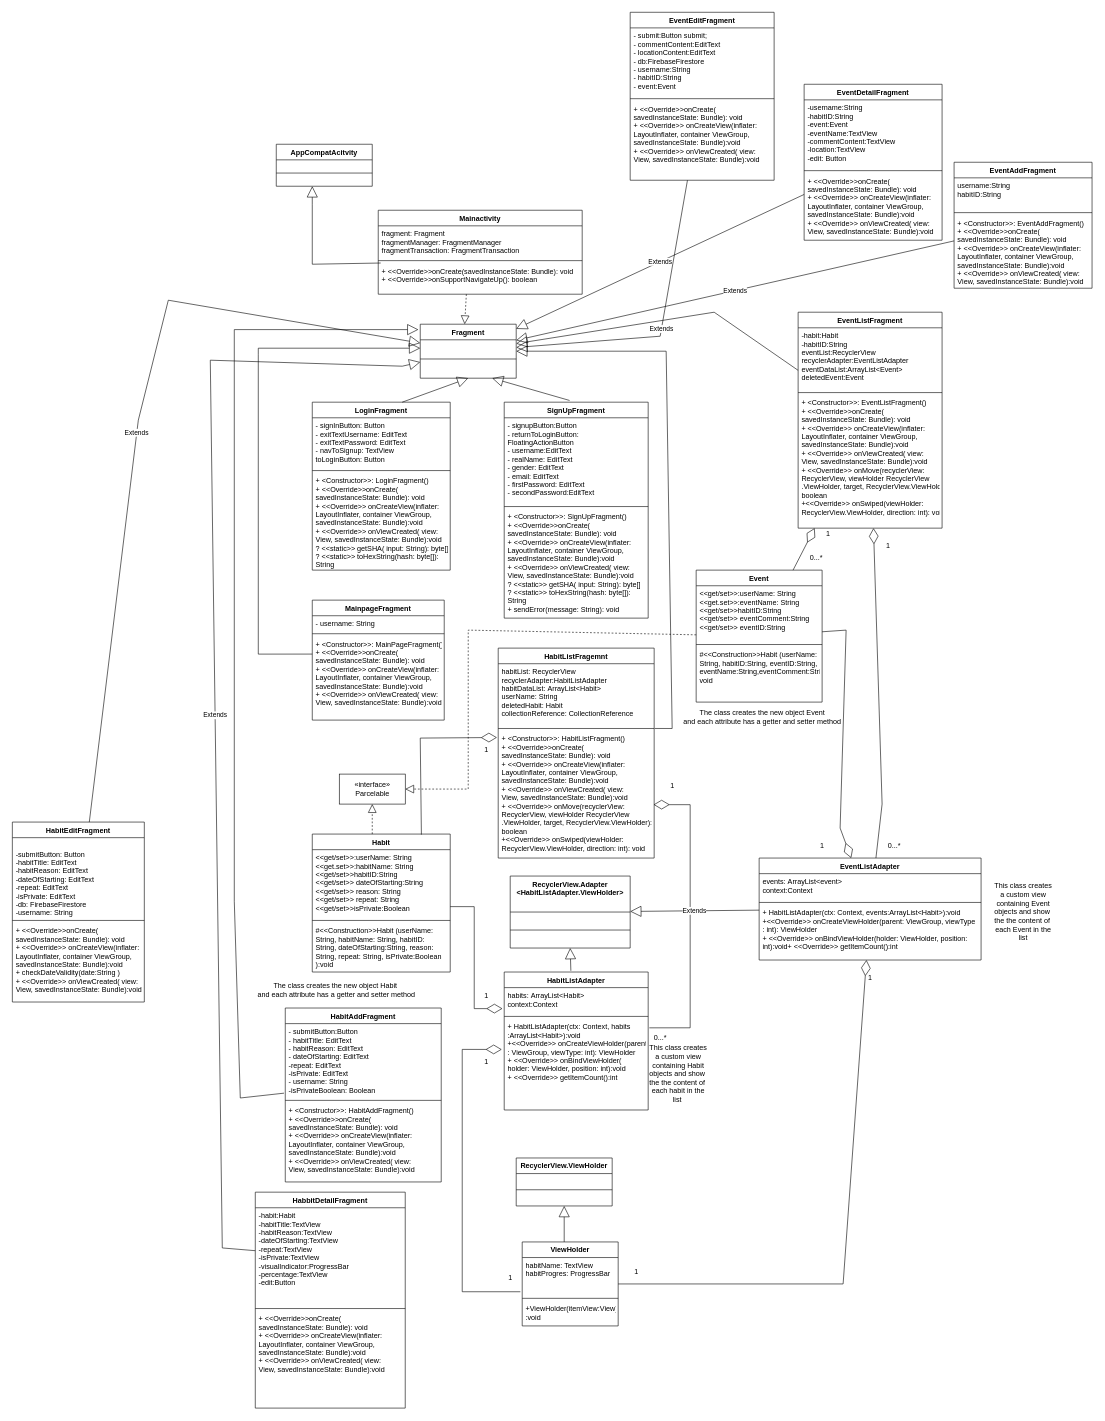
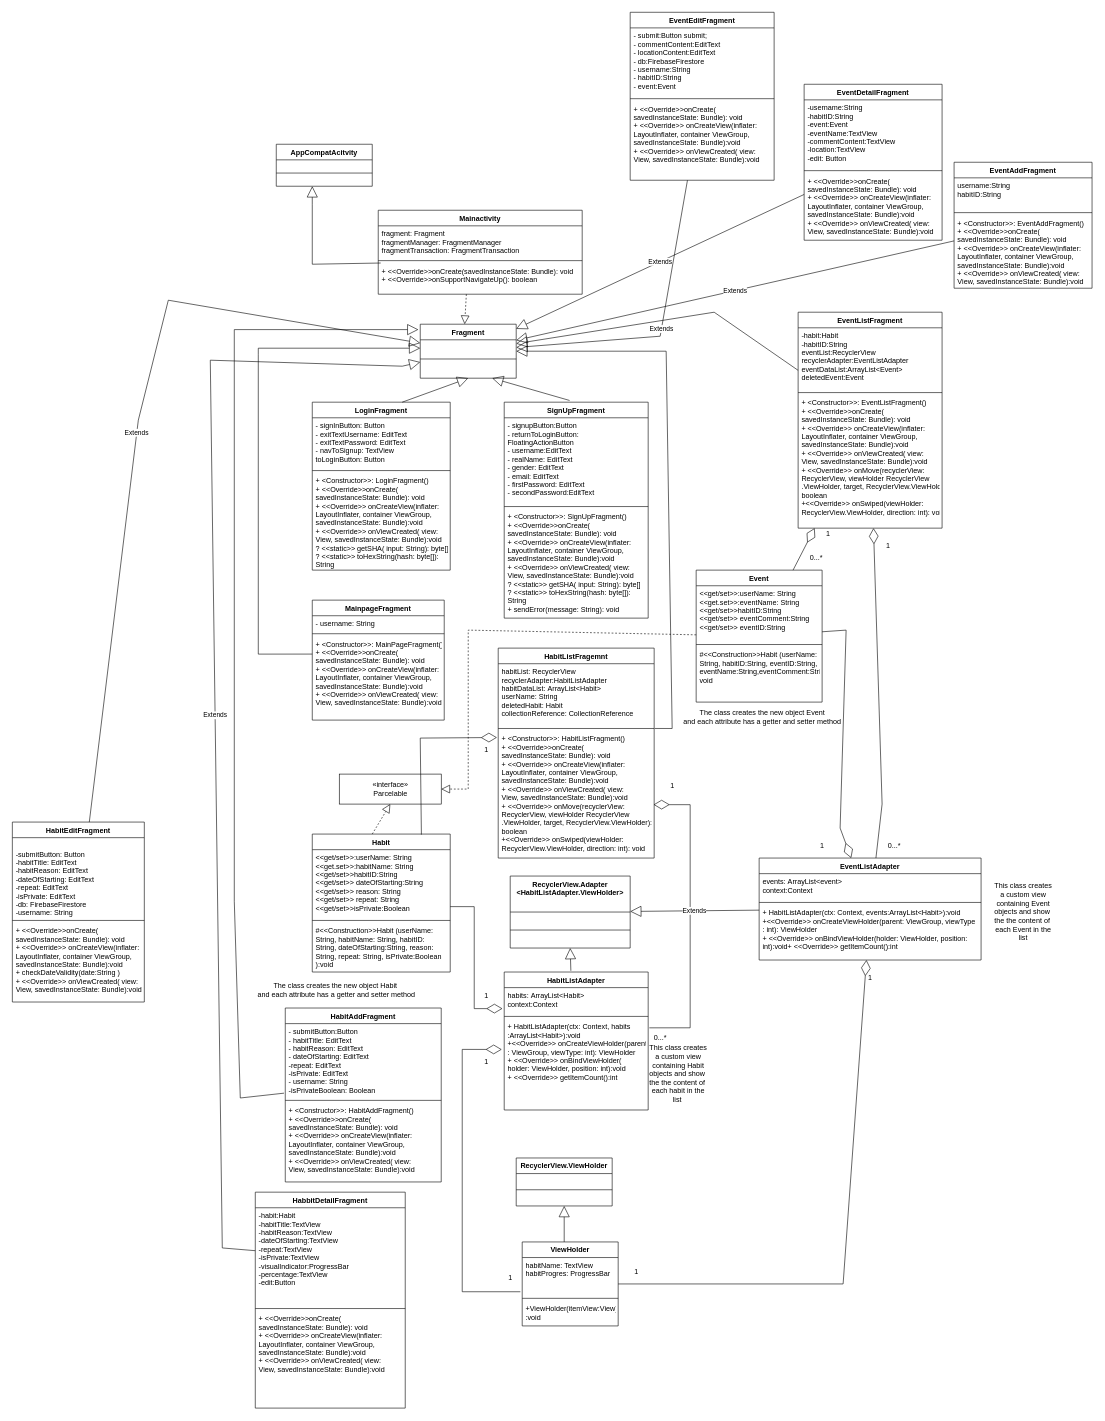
(372, 789) -> (390, 789)
